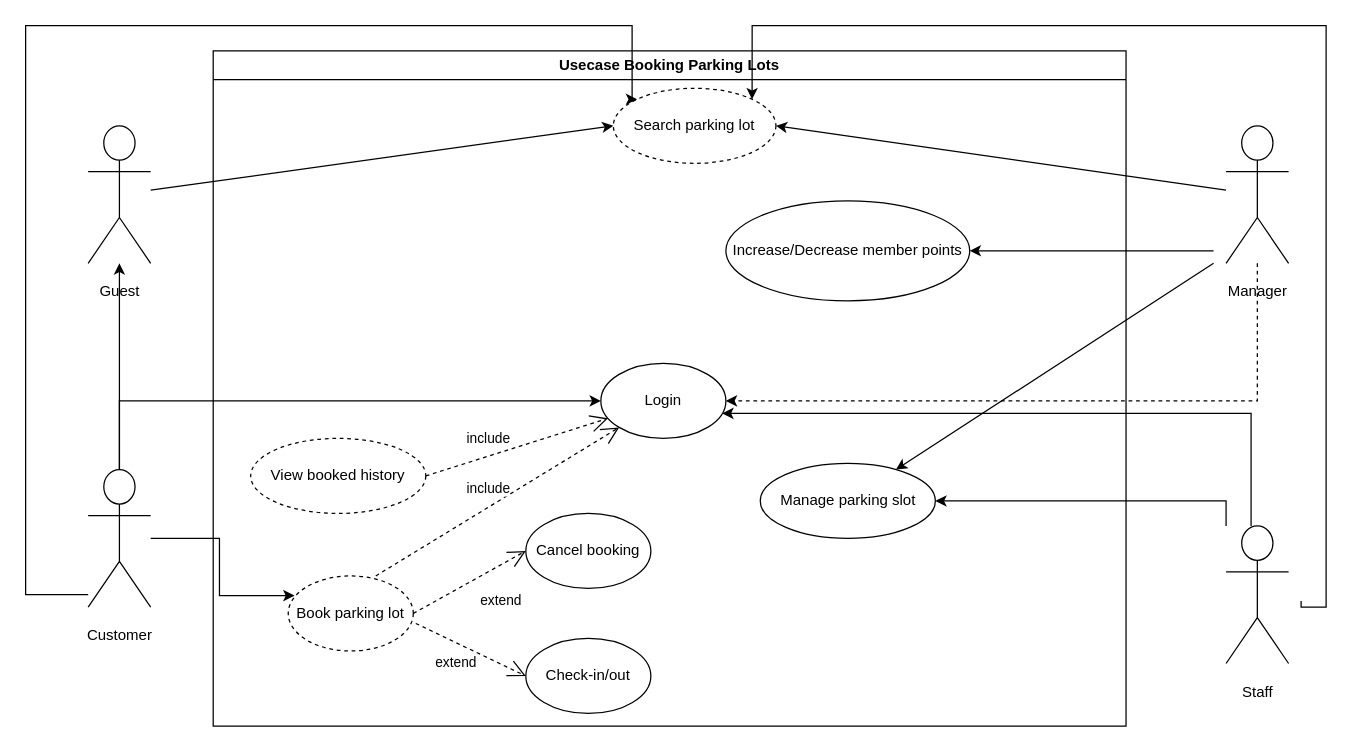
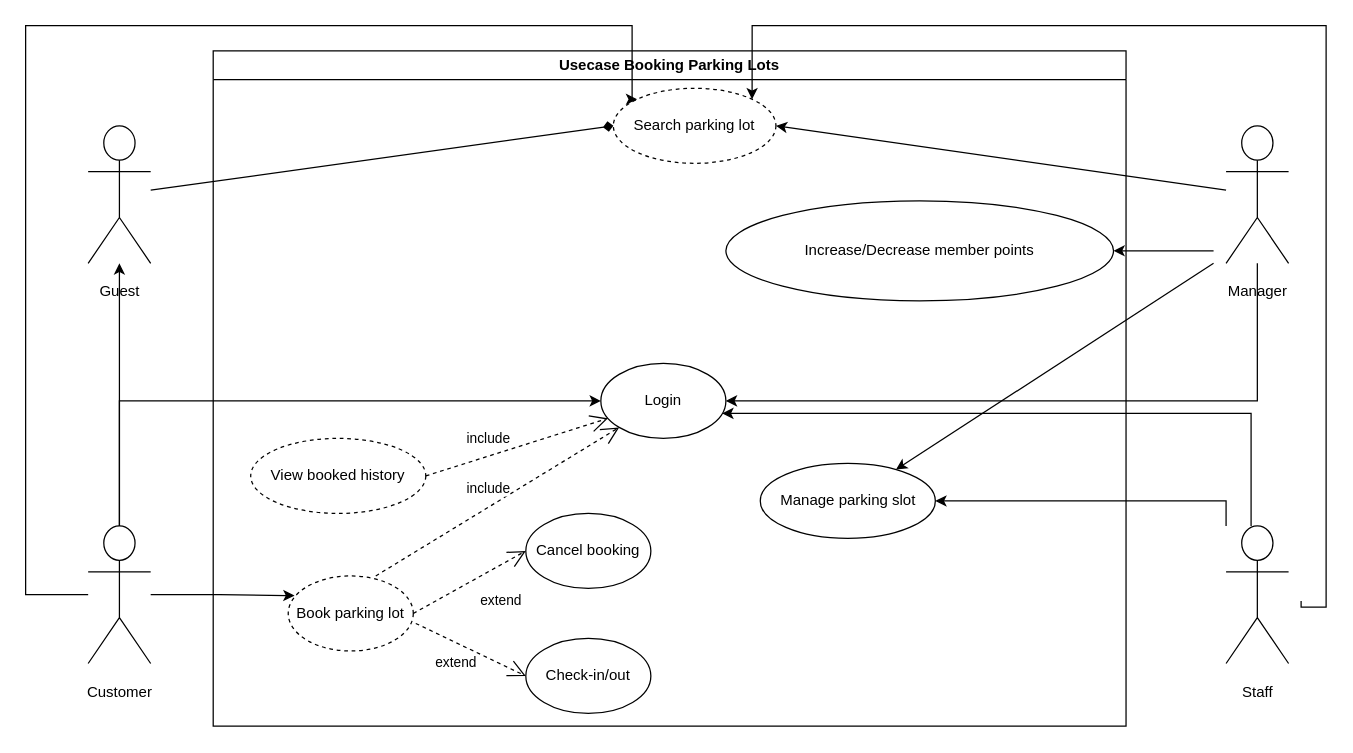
(603, 127) -> (603, 127)
(848, 251) -> (919, 251)
(1198, 401) -> (1198, 401)
(119, 538) -> (119, 594)
